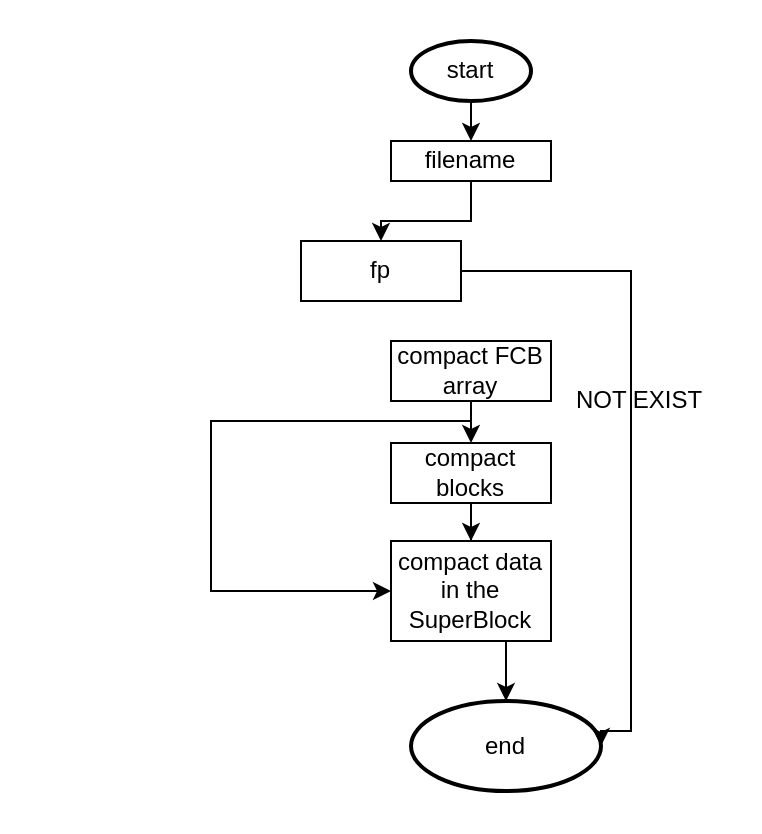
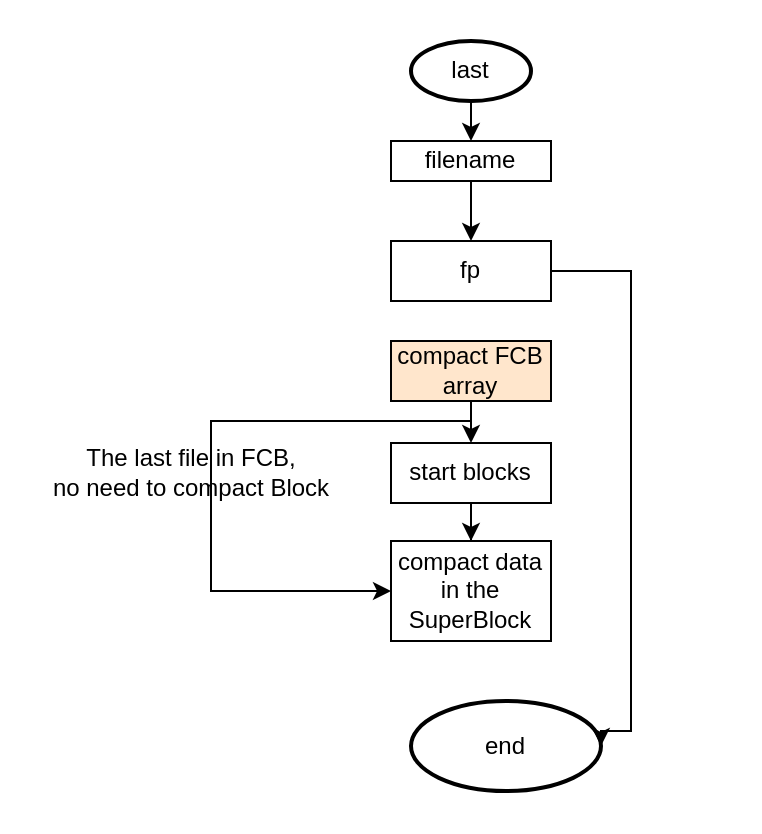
(471, 71) -> (471, 71)
(381, 271) -> (471, 271)
(471, 371) -> (471, 371)
(639, 401) -> none
none -> (191, 473)
(471, 473) -> (471, 473)
(506, 663) -> none
